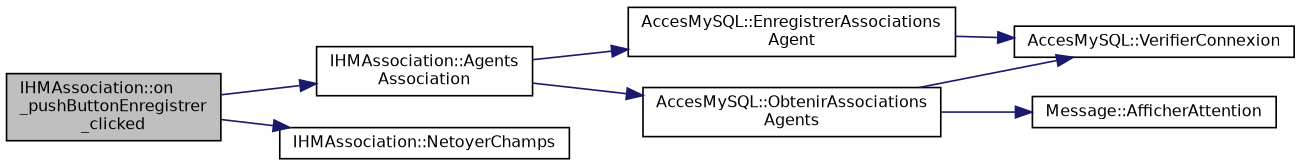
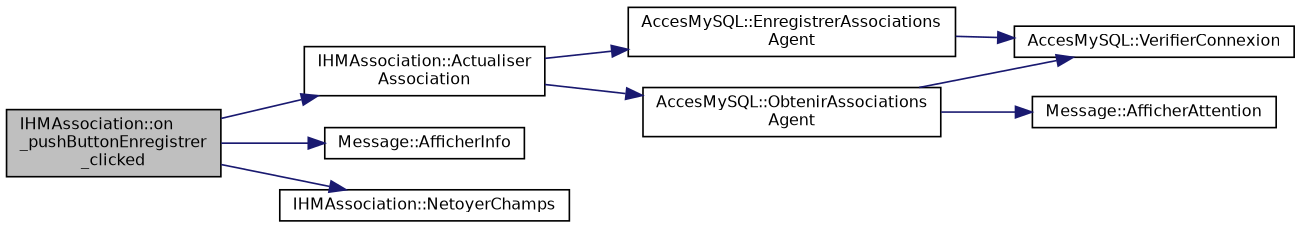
(425, 71) -> (425, 71)
(792, 112) -> (792, 112)
none -> (425, 143)
